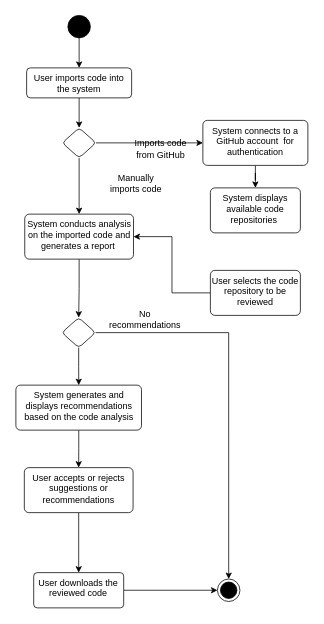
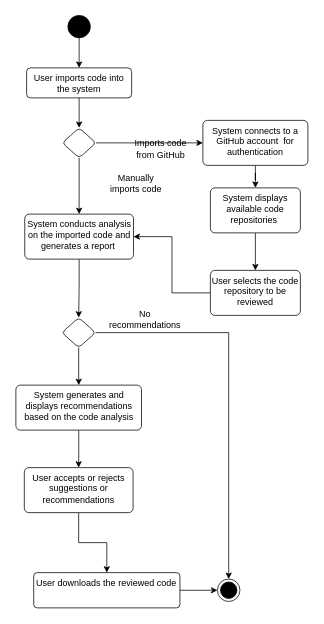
none -> (255, 249)
(79, 590) -> (107, 590)
